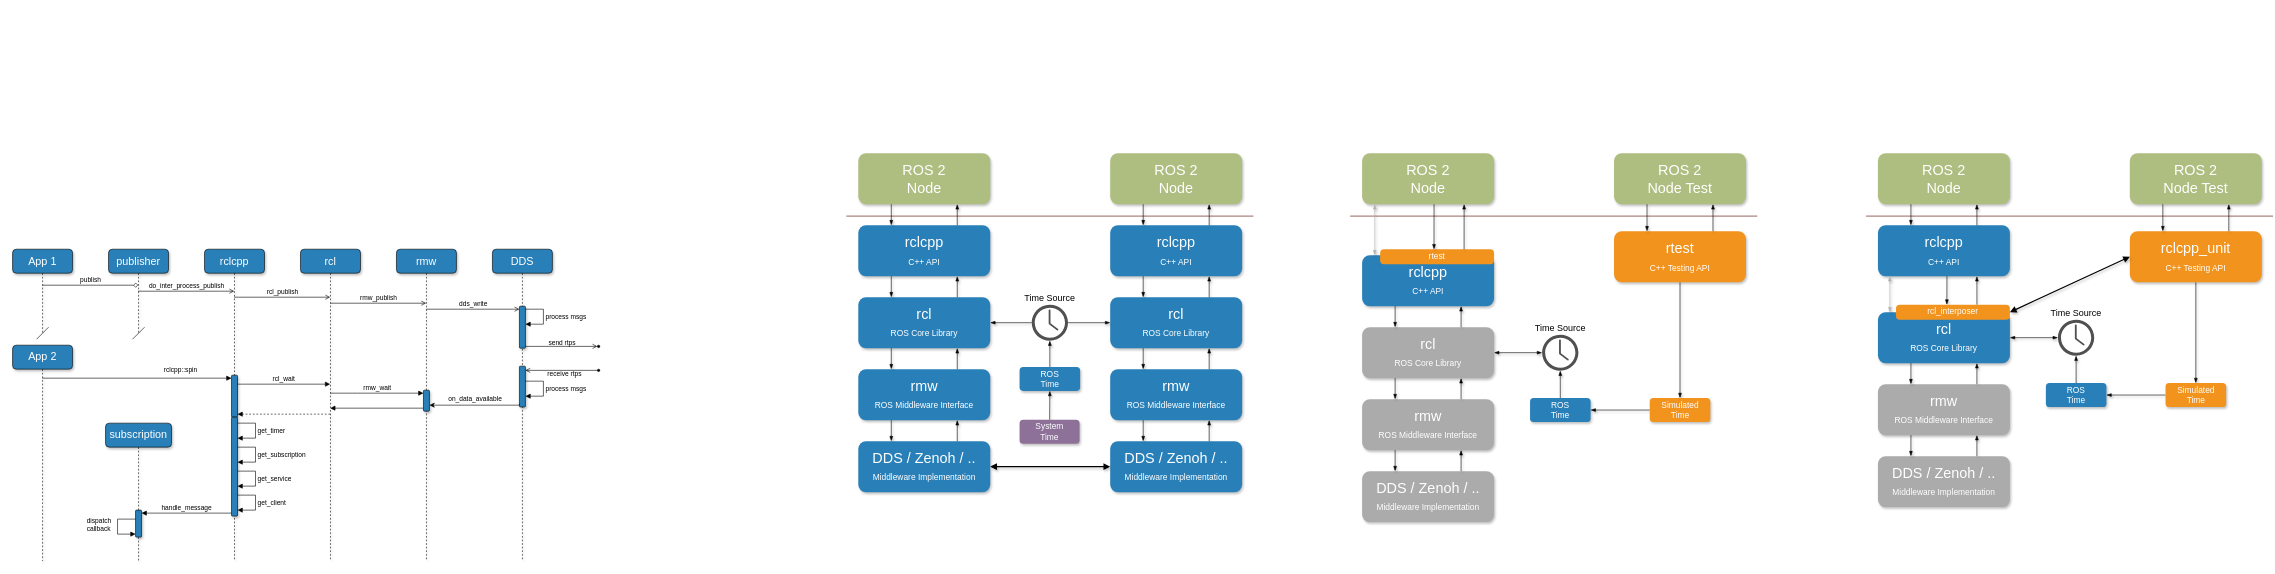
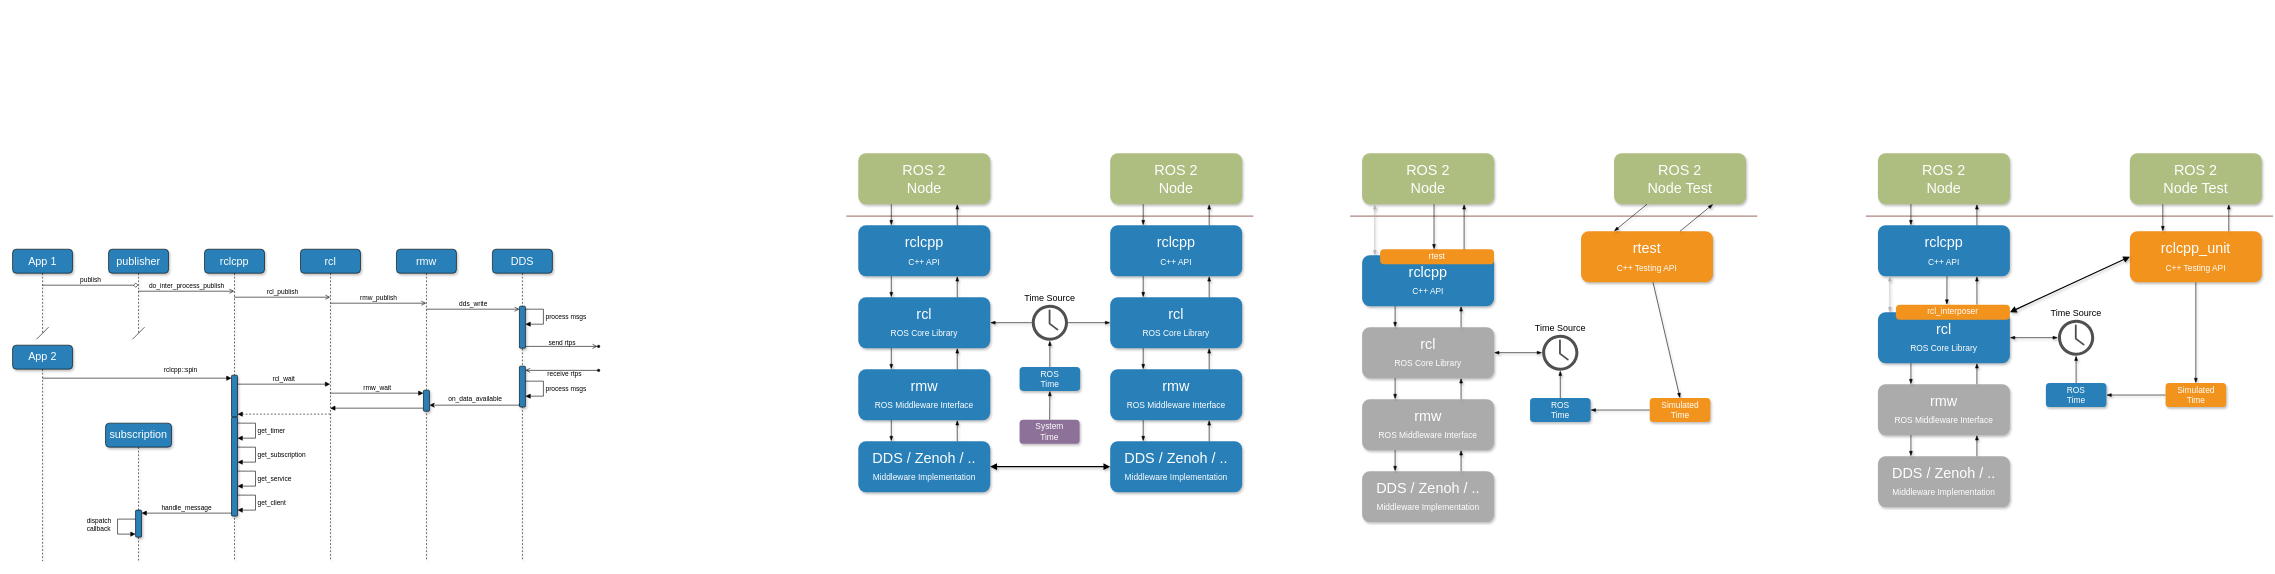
(1680, 257) -> (1647, 257)
